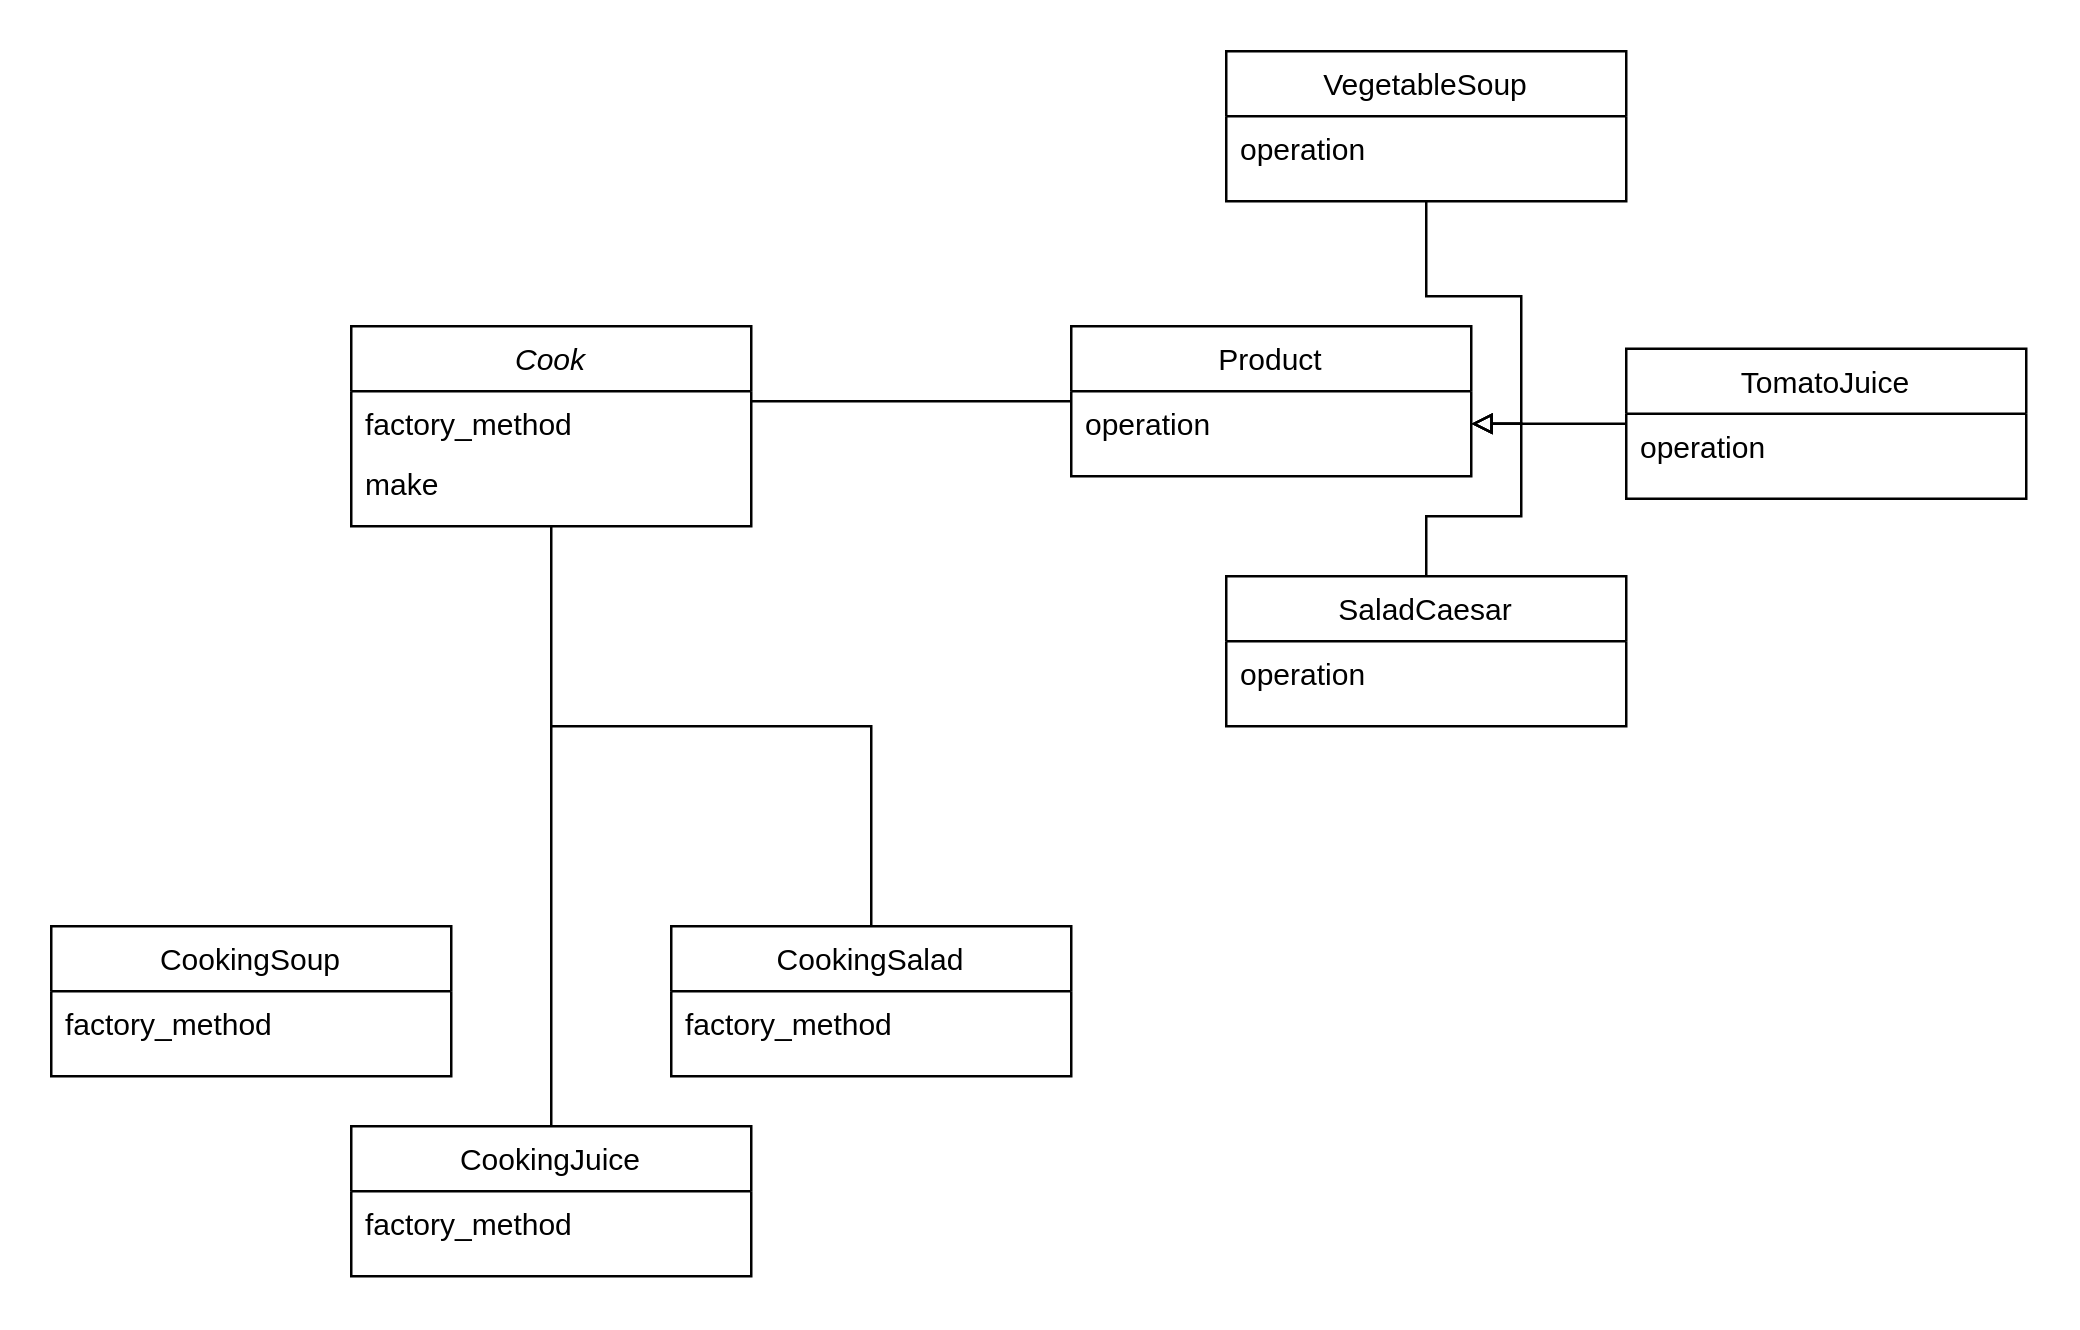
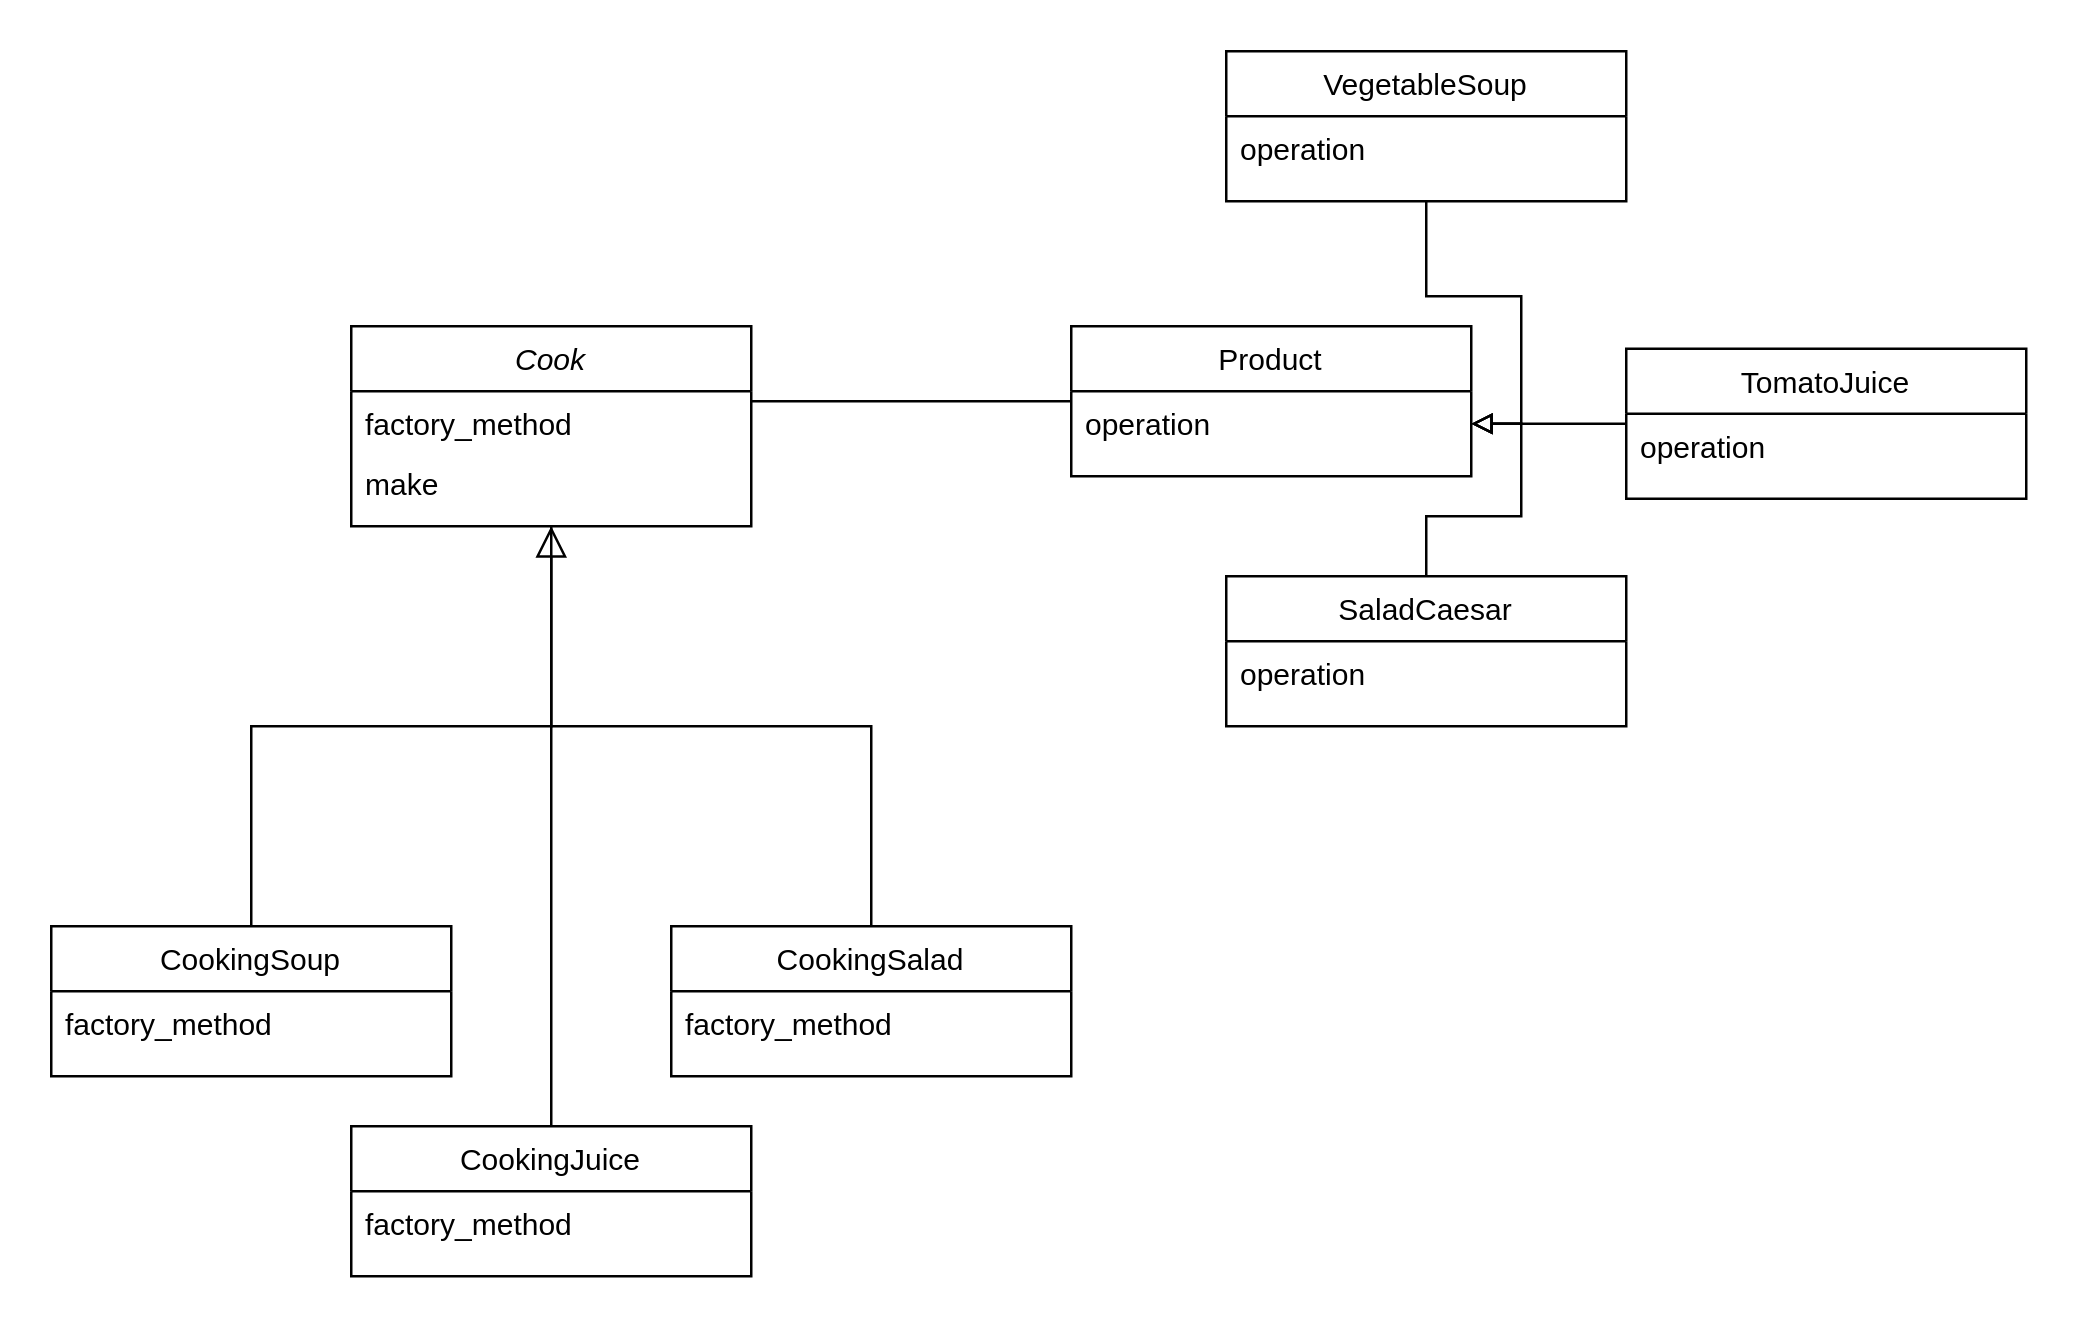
none -> (298, 726)
